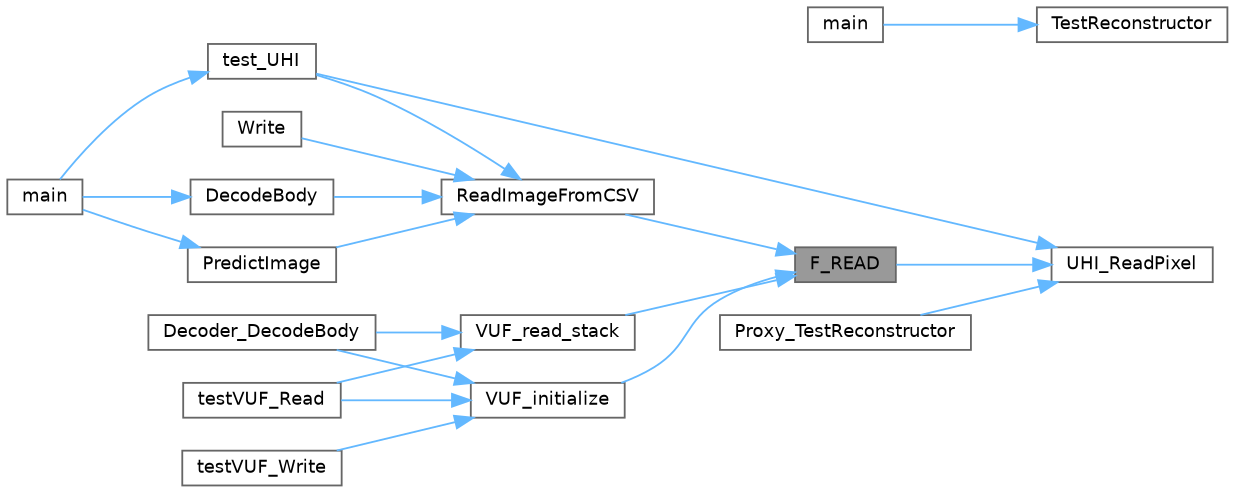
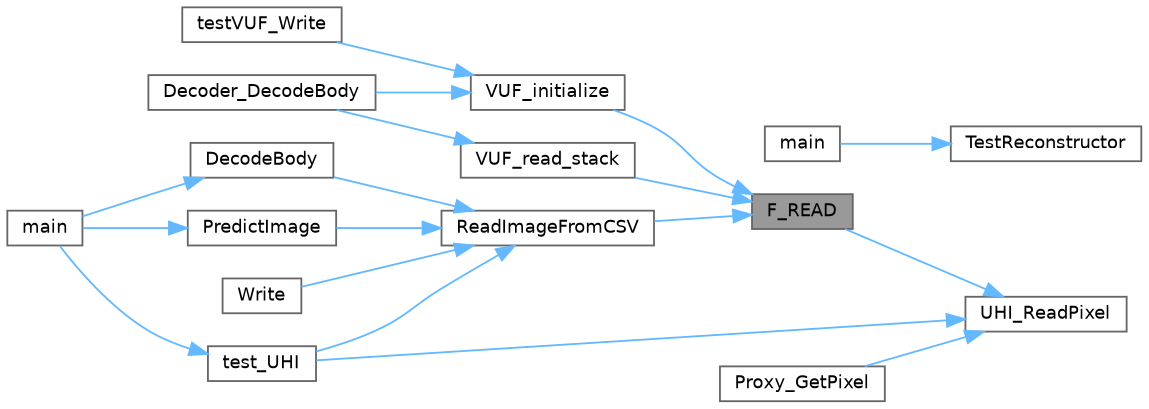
(845, 332) -> (802, 384)
(262, 400) -> none
